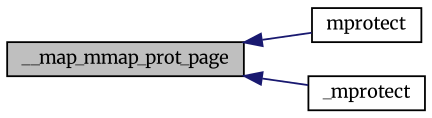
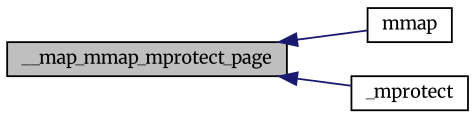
(367, 25) -> (410, 25)
(126, 59) -> (147, 59)
